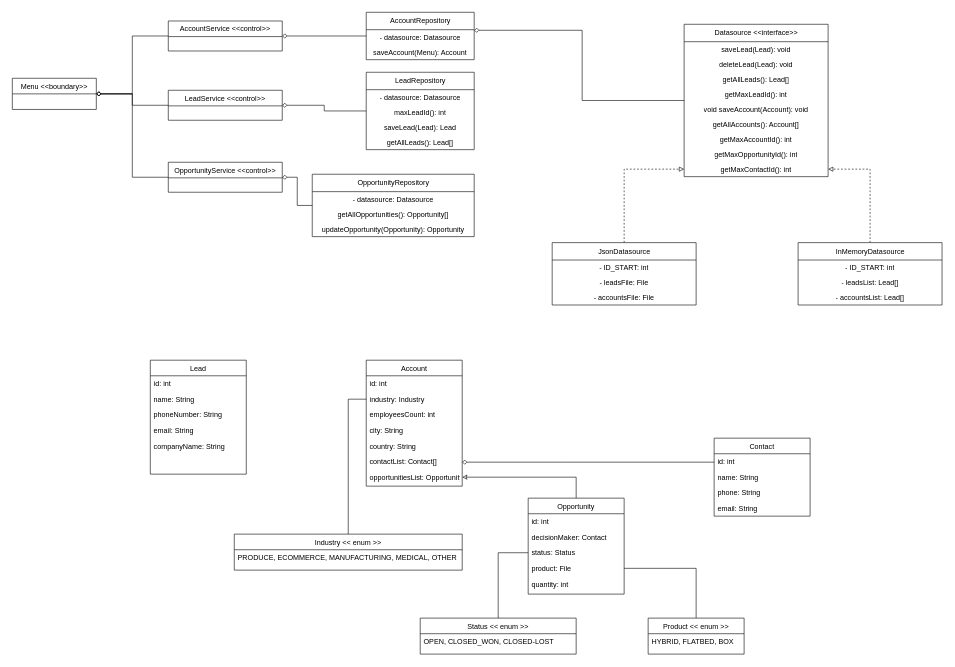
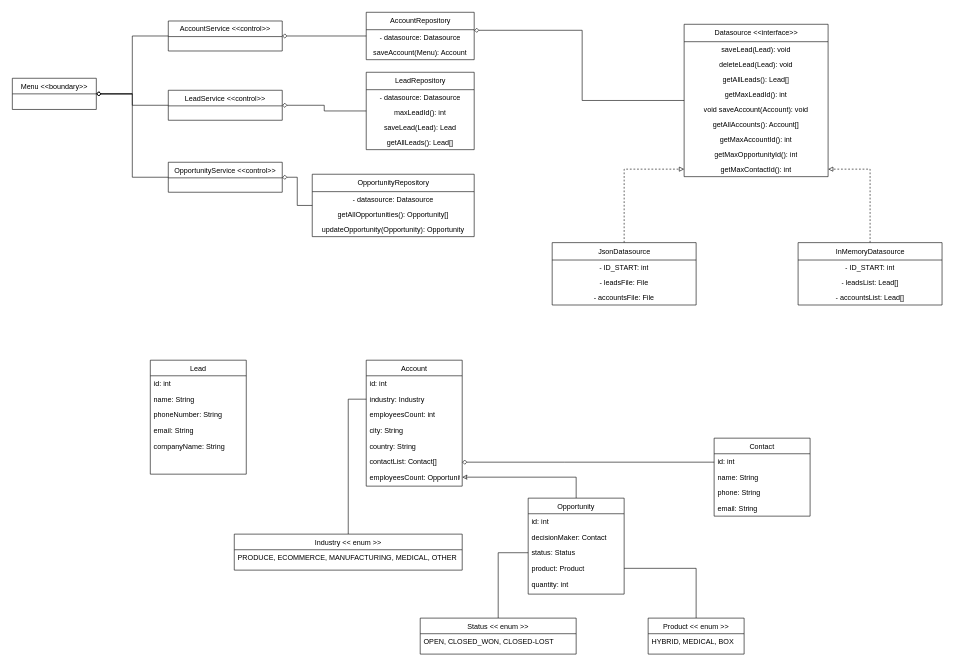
(428, 478) -> (424, 478)
(554, 569) -> (562, 569)
(688, 642) -> (688, 642)
